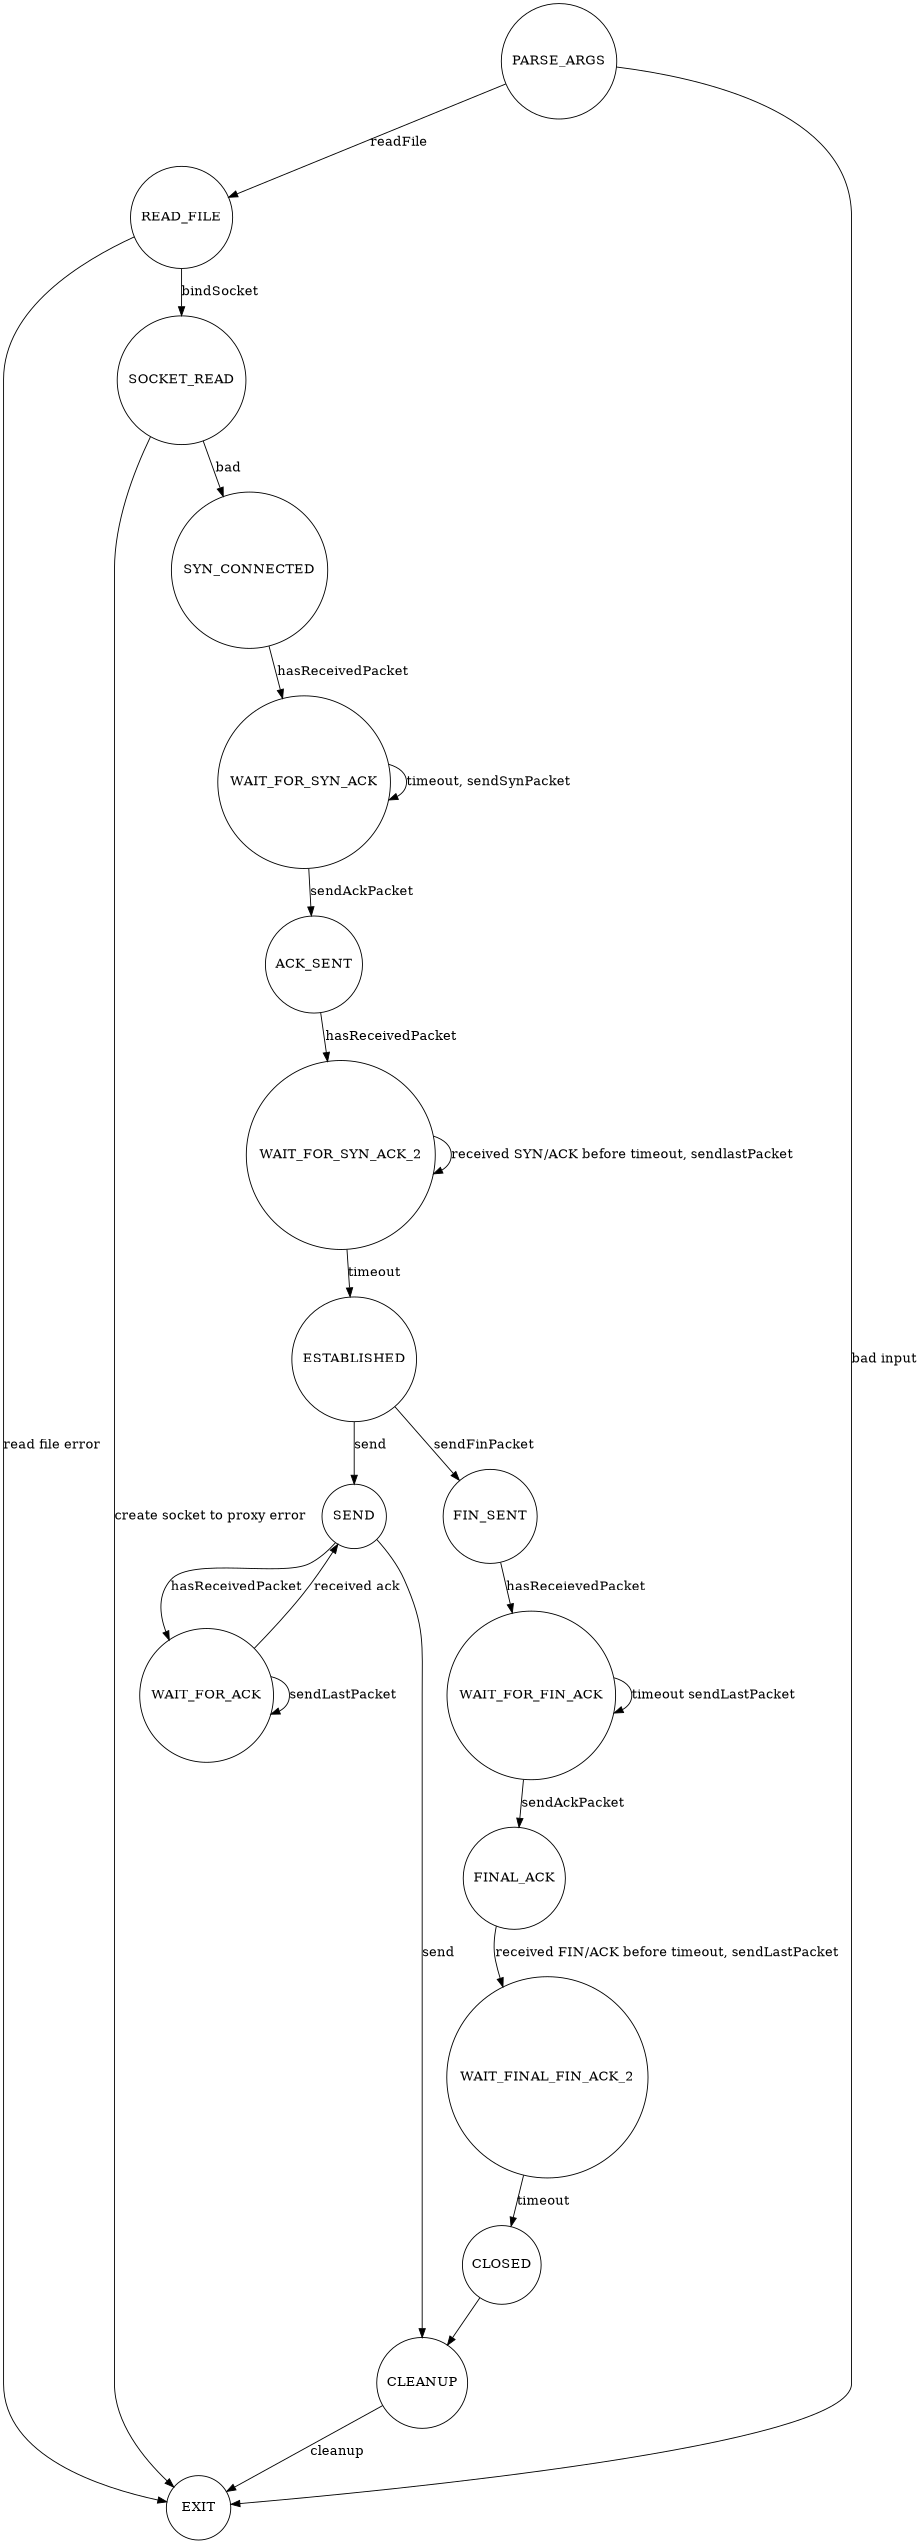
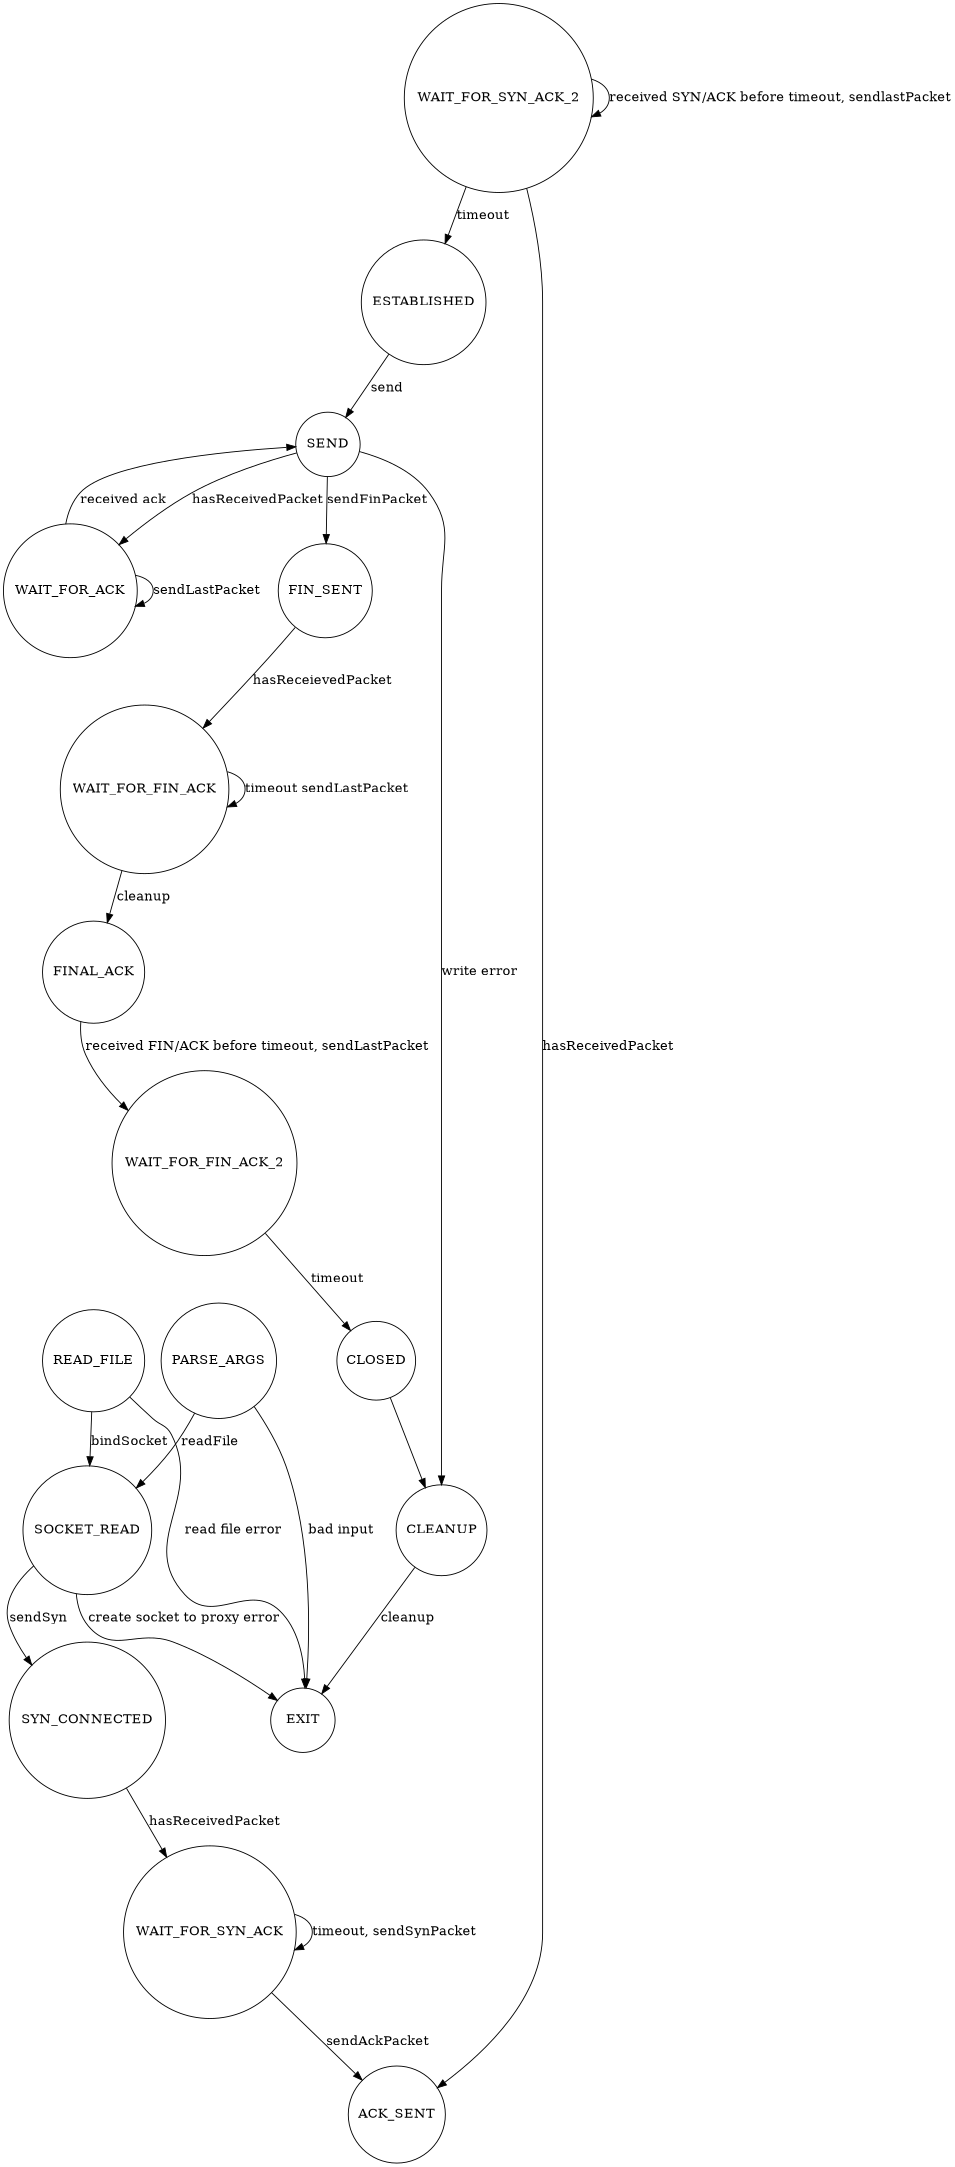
(371, 139) -> (170, 1451)
(229, 468) -> (39, 1618)
(324, 1033) -> (543, 1152)
(424, 1440) -> (327, 505)
(573, 1804) -> (144, 897)
(439, 1953) -> (480, 972)
(547, 2077) -> (205, 1163)
